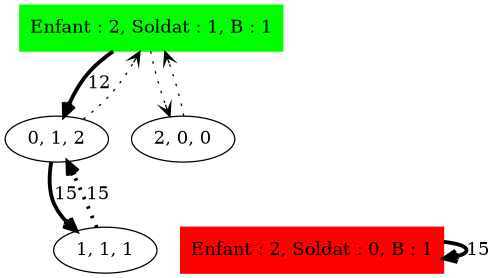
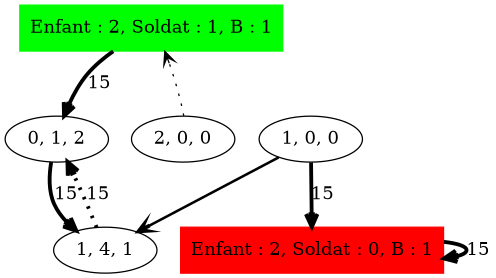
(157, 78) -> none
(100, 84) -> (100, 84)
(111, 93) -> none
none -> (311, 139)
(105, 250) -> (105, 250)
